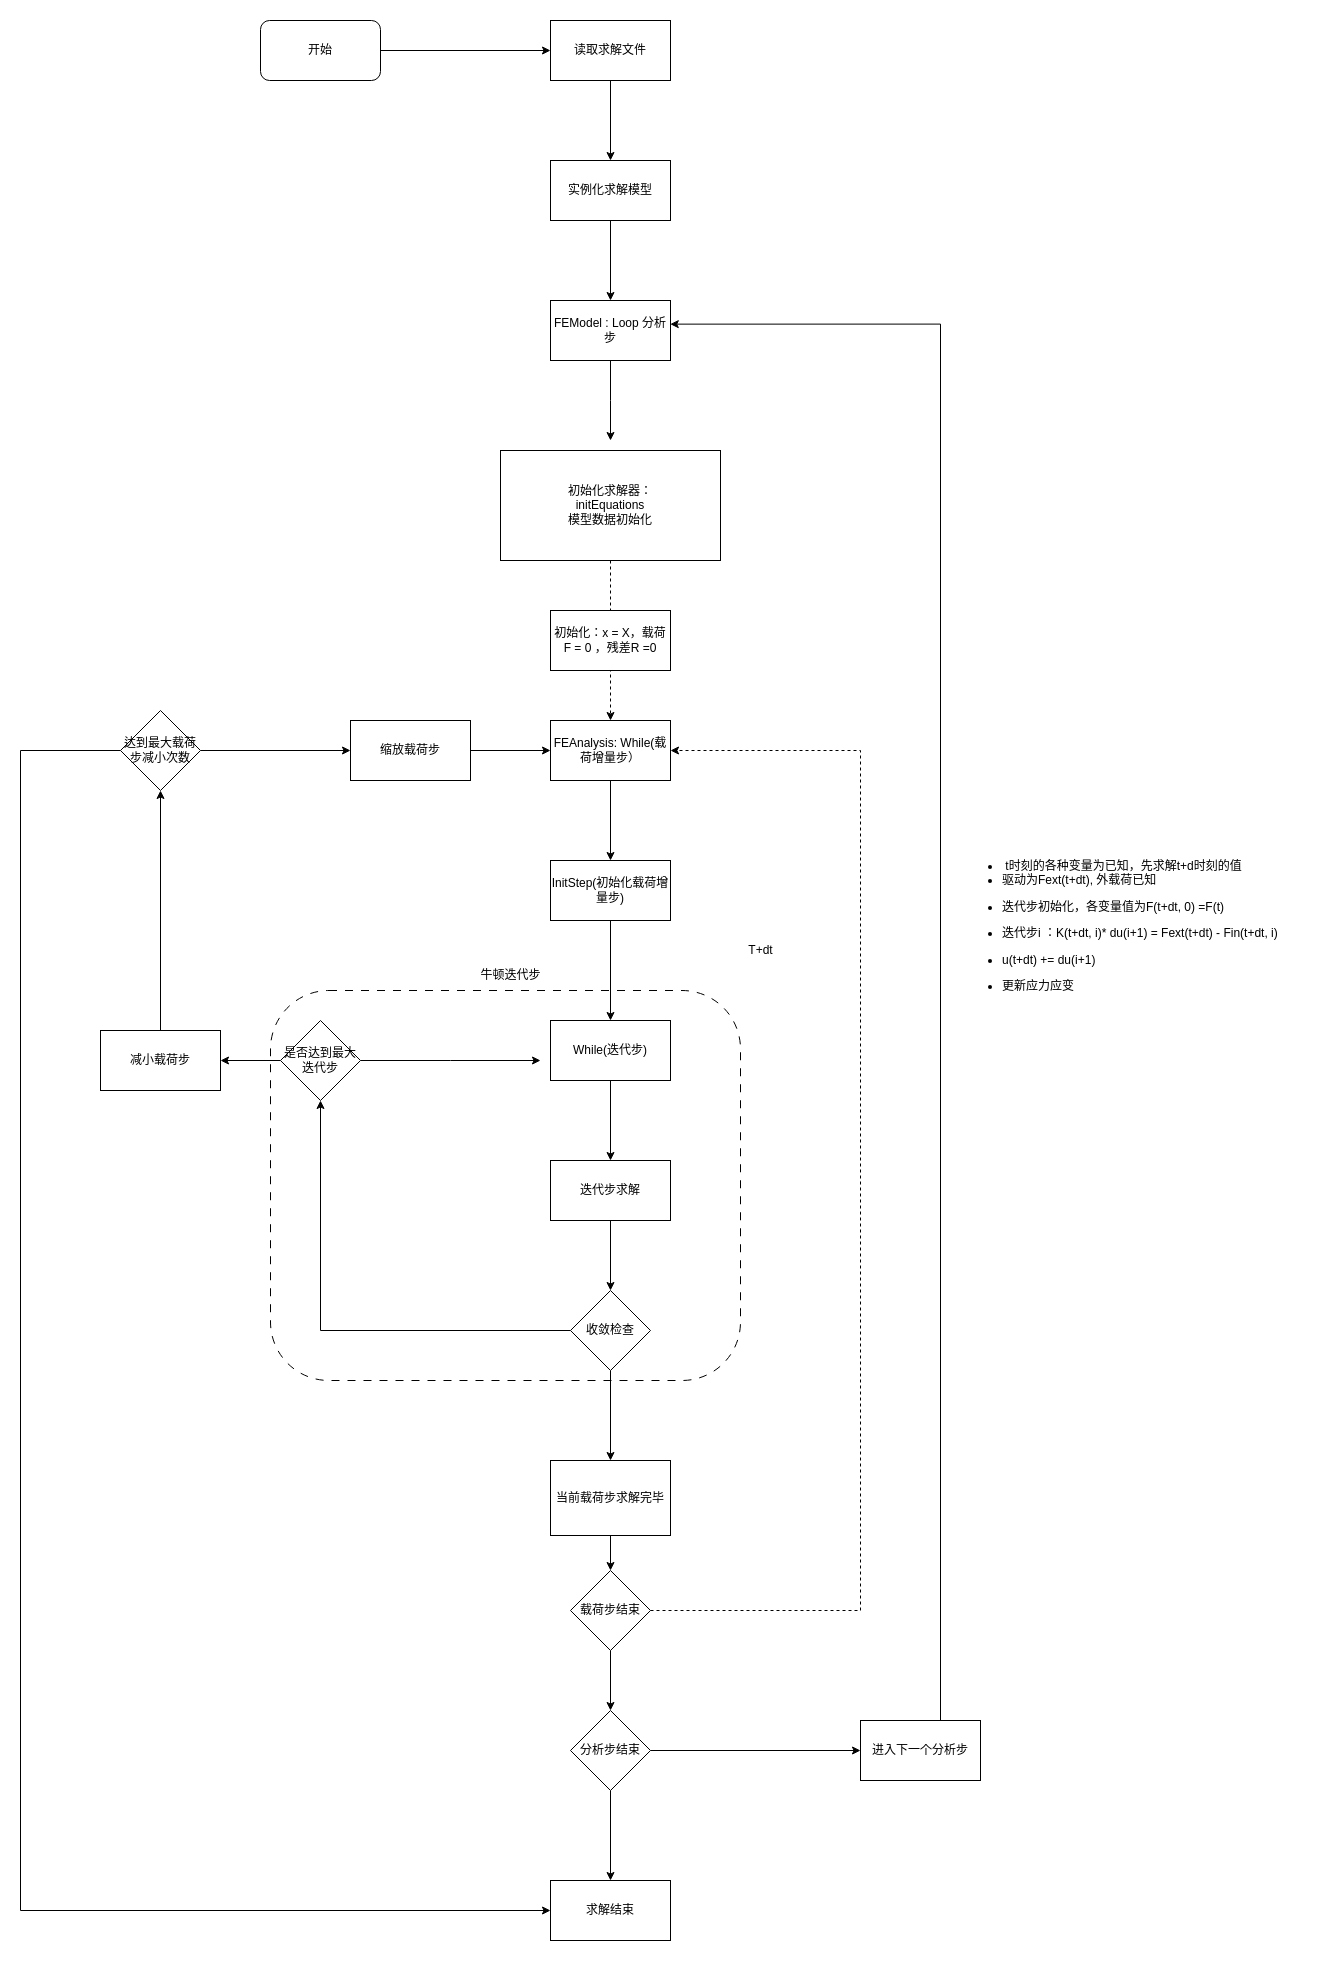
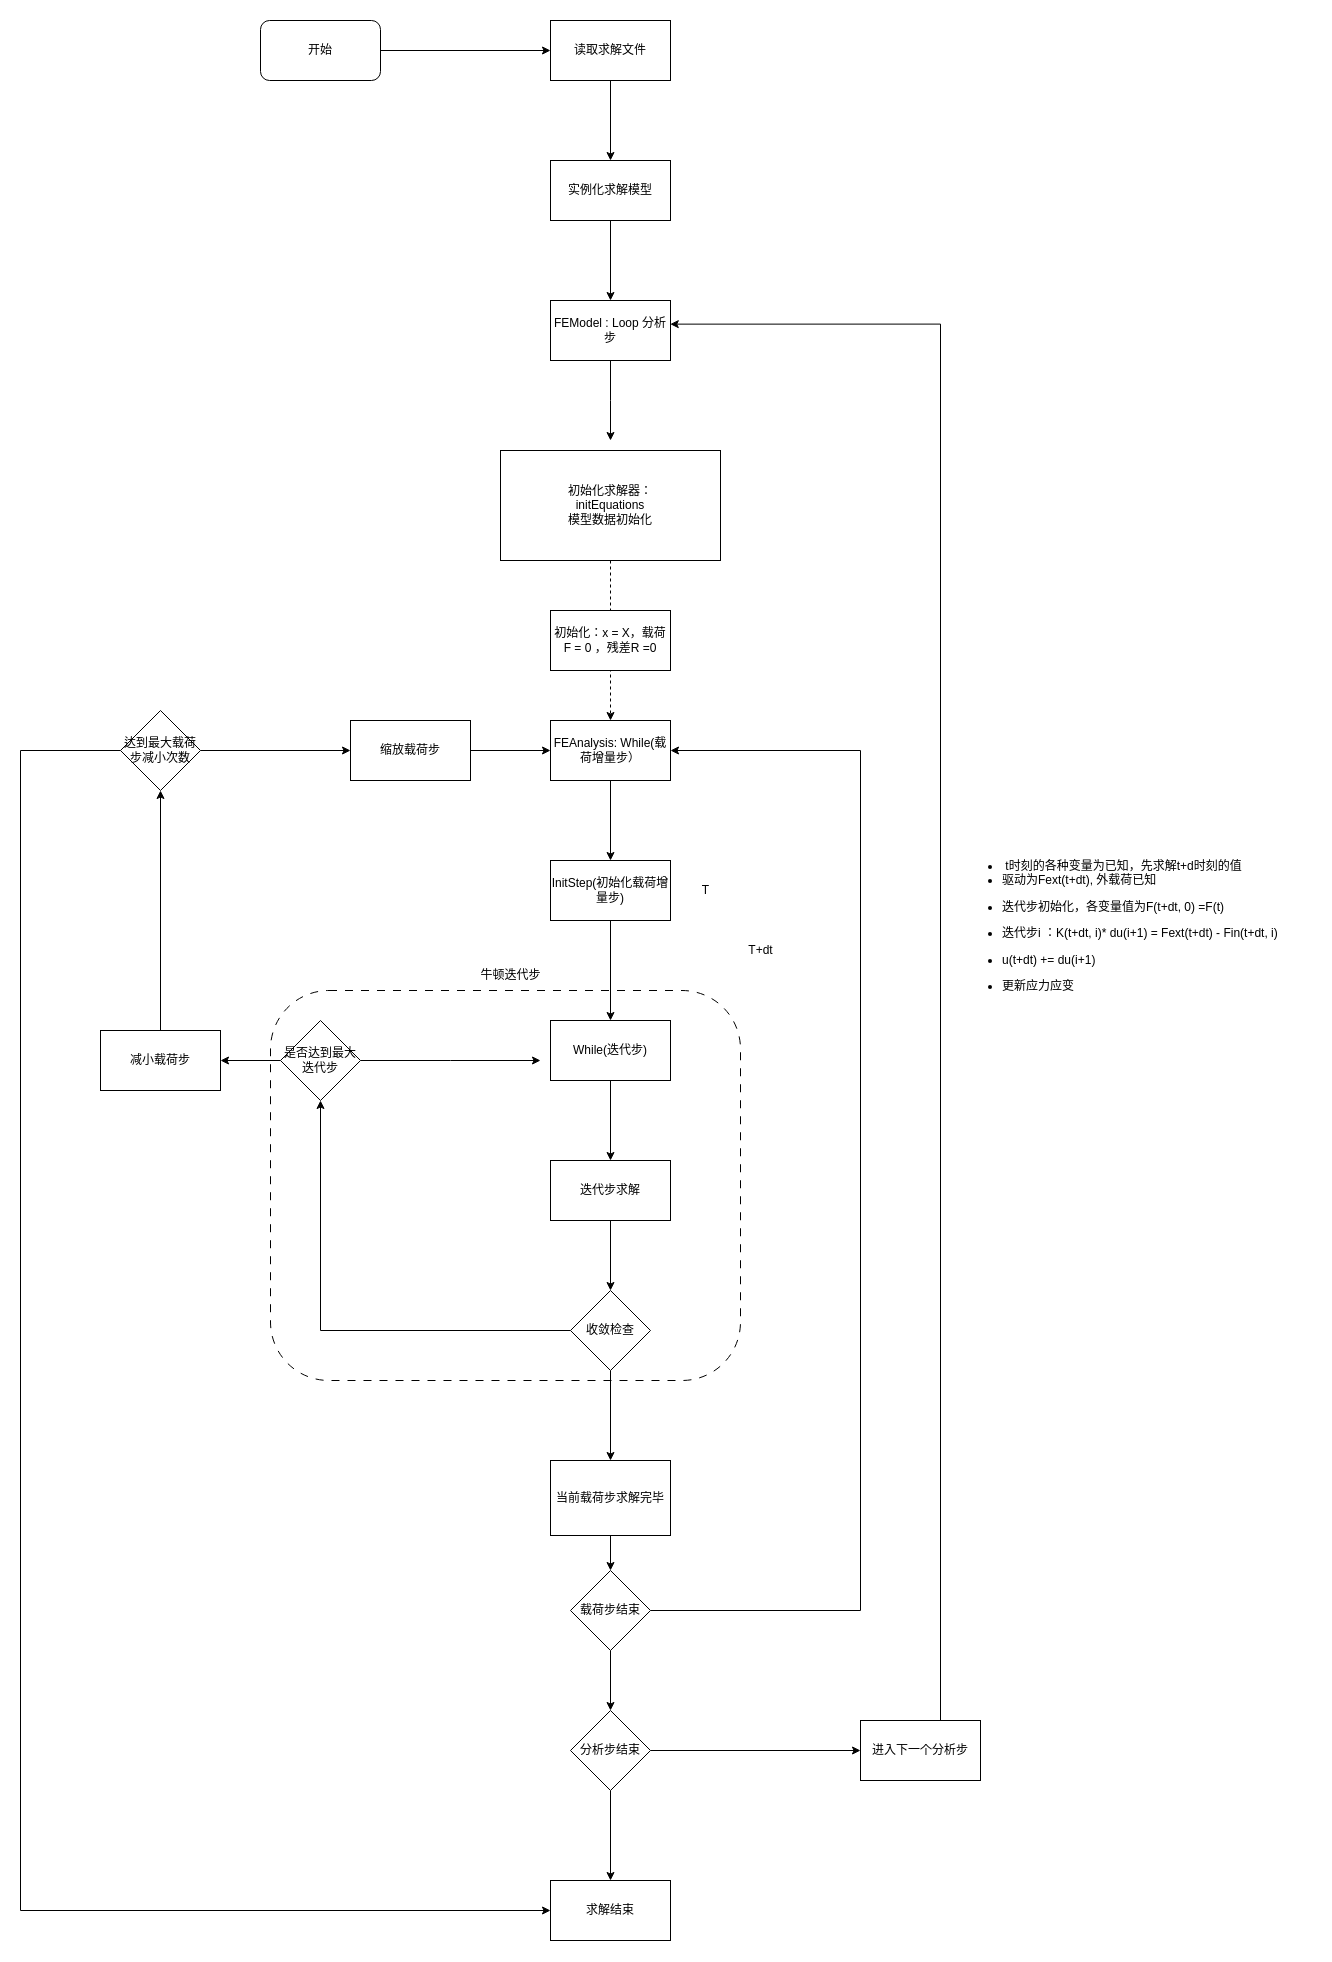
none -> (706, 891)
(861, 1194) -> (861, 1194)
